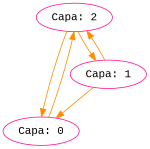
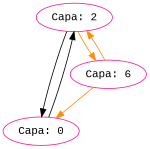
(54, 70) -> (54, 70)
(108, 74) -> (108, 74)
(62, 79) -> (62, 79)
